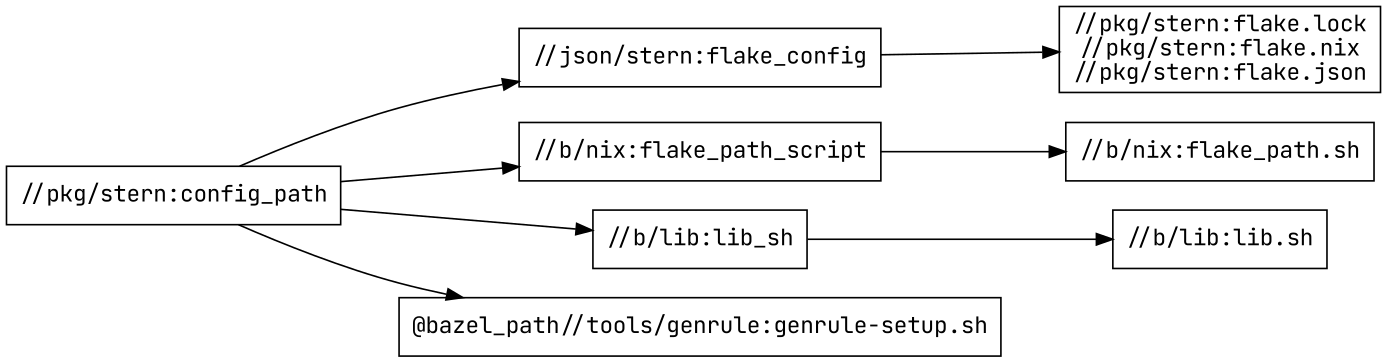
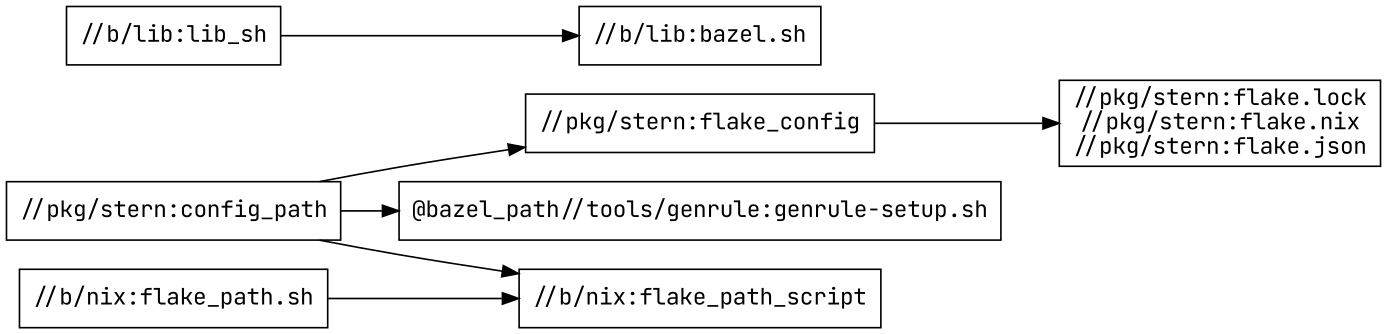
(700, 58) -> (700, 123)
(965, 152) -> (415, 298)
(458, 219) -> none
(1220, 239) -> (700, 36)
